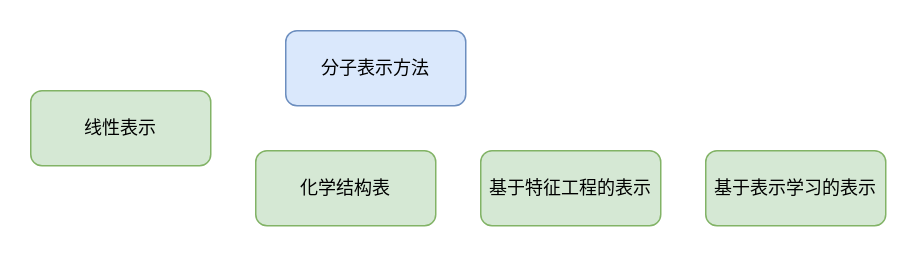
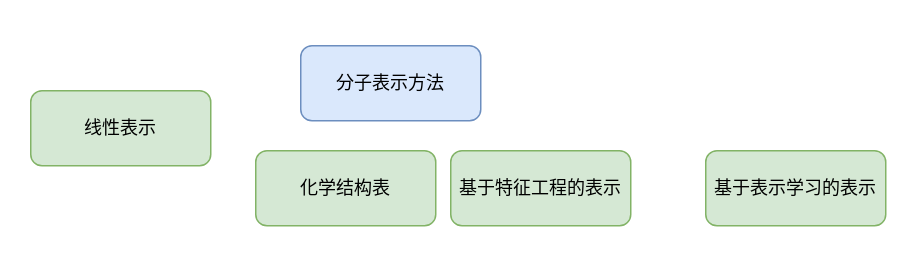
(376, 68) -> (391, 83)
(571, 188) -> (541, 188)
